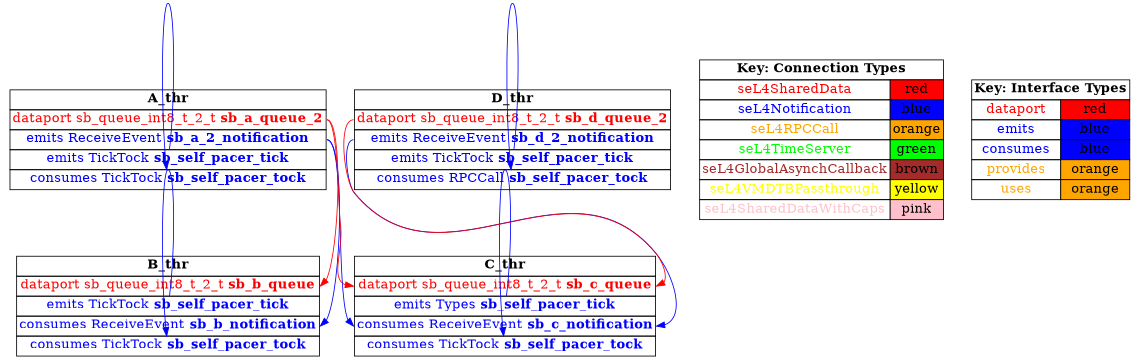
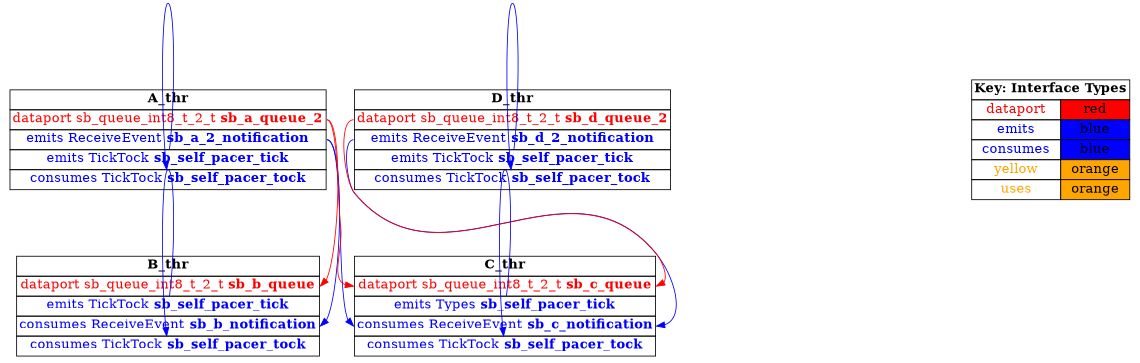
(821, 140) -> none
(1016, 169) -> (1016, 169)
(443, 178) -> (443, 178)
